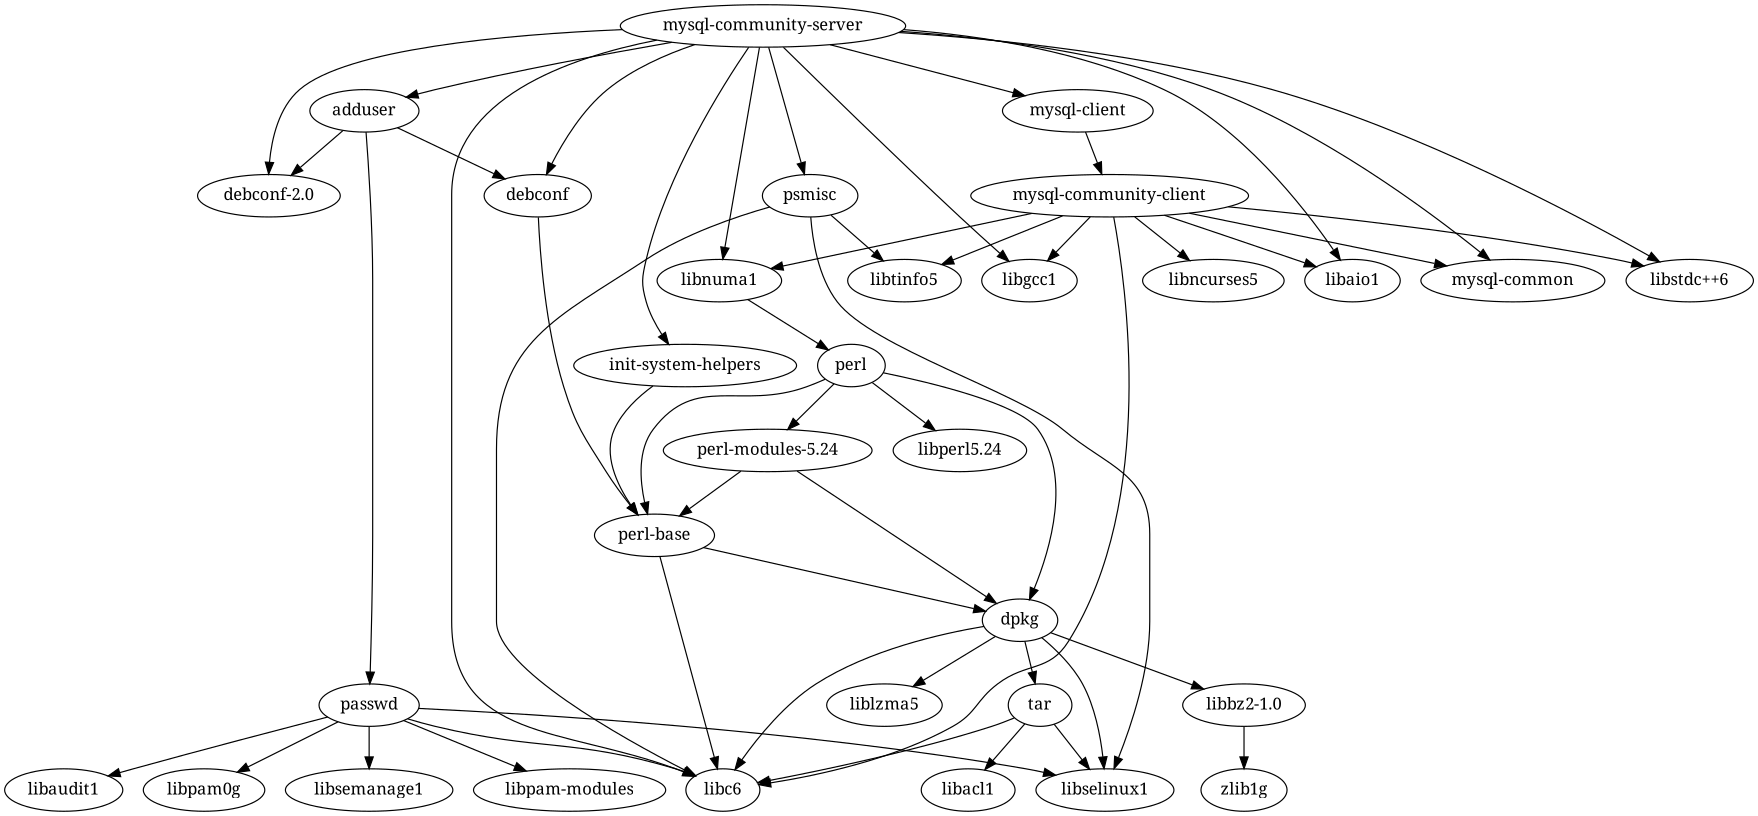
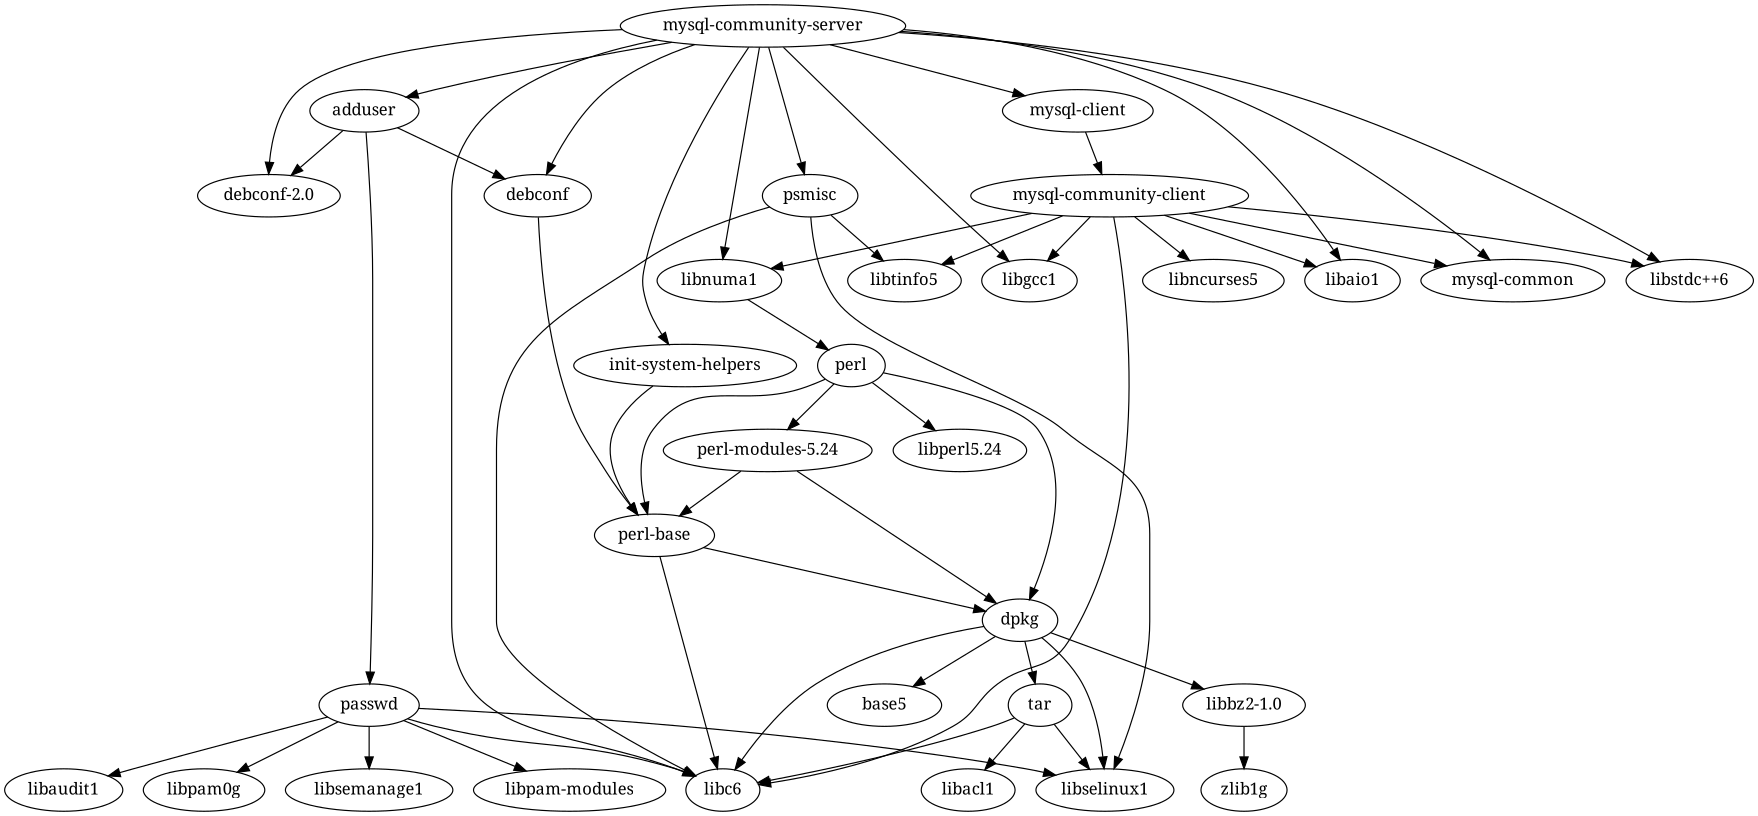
(884, 705) -> (884, 705)
